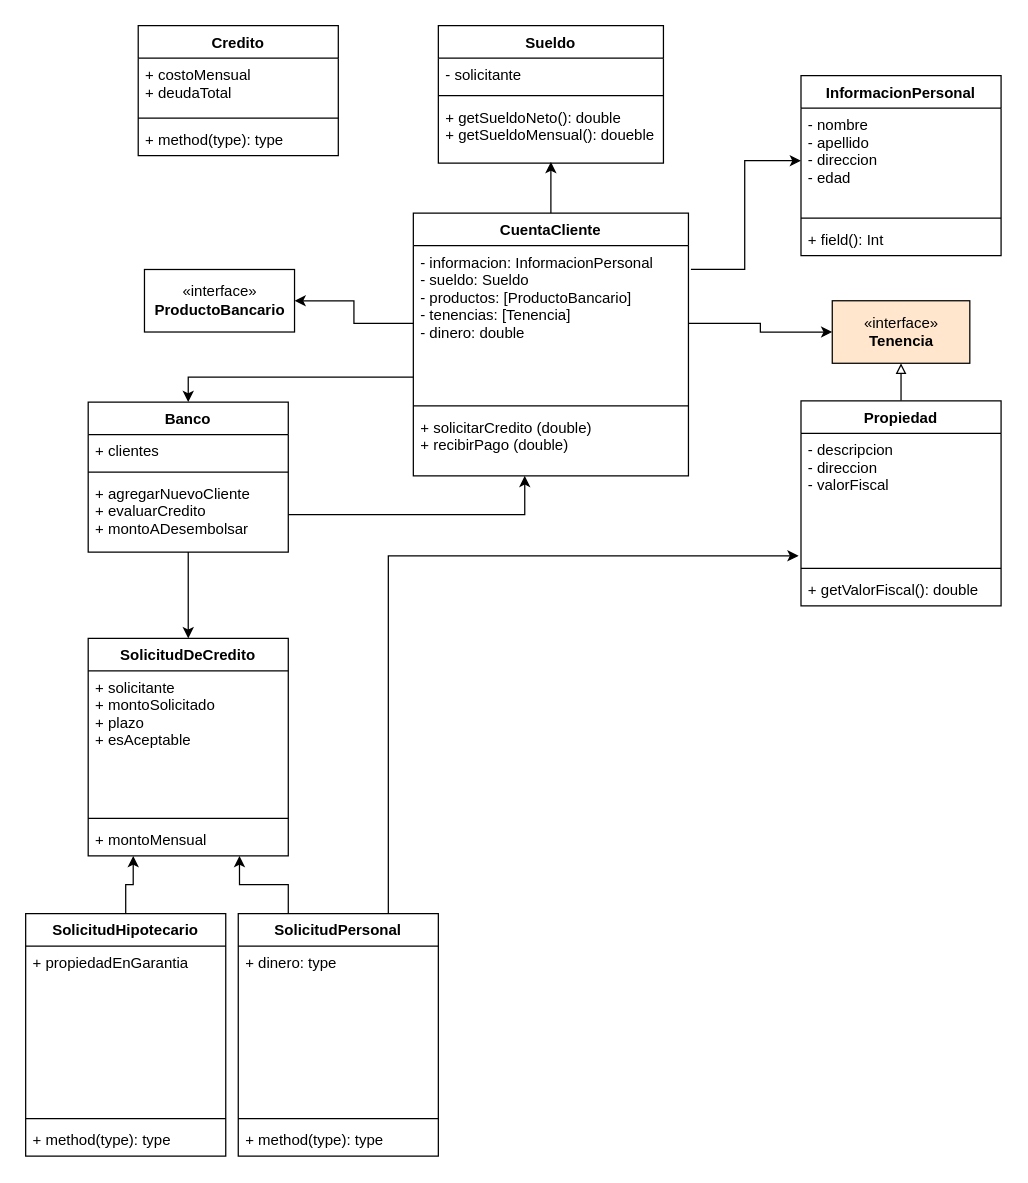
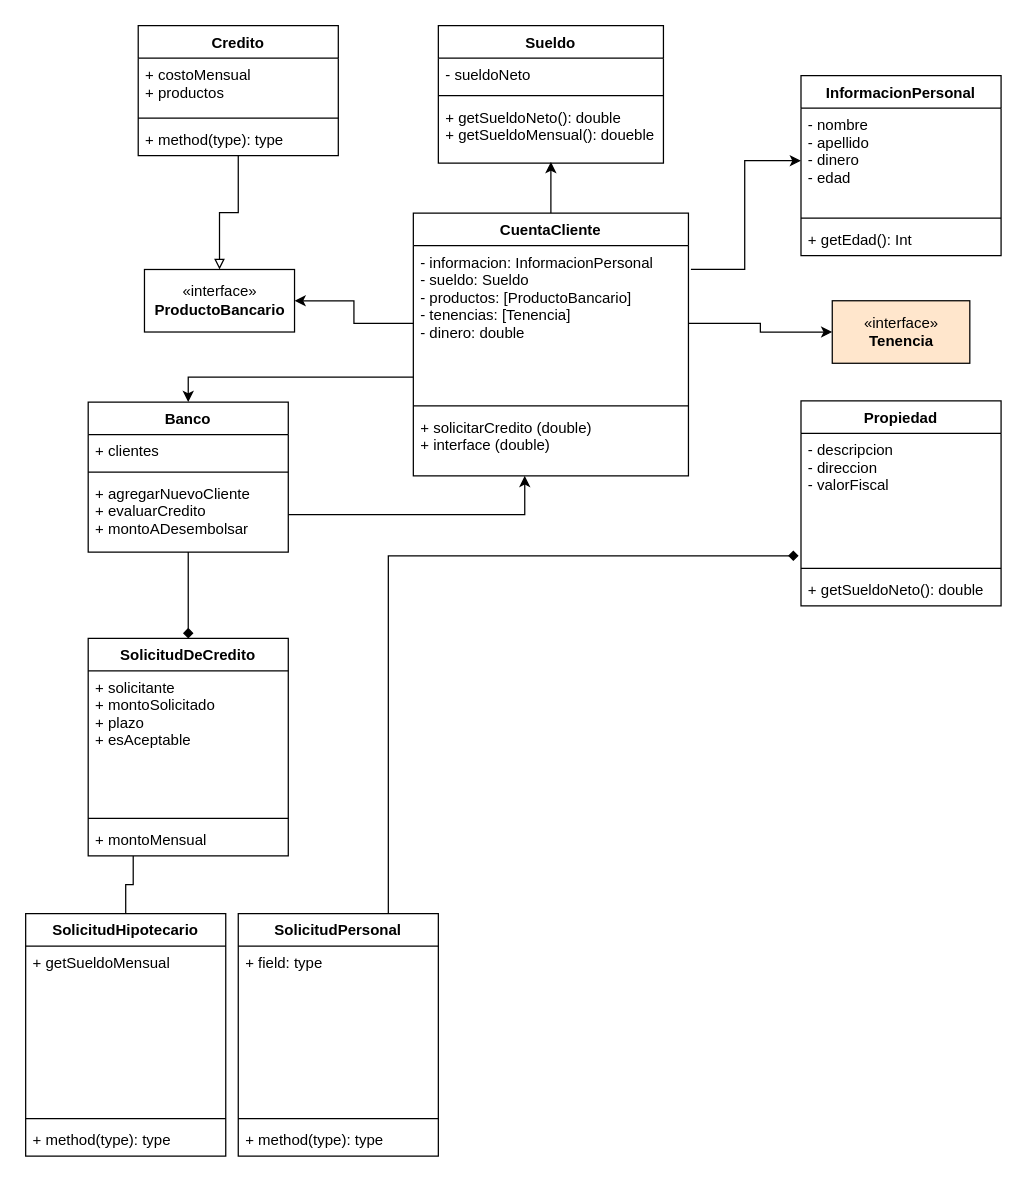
(200, 75) -> (200, 75)
(492, 75) -> (492, 75)
(839, 125) -> (839, 125)
none -> (233, 213)
(857, 240) -> (869, 240)
(901, 376) -> none
(520, 428) -> (520, 428)
(788, 556) -> (788, 556)
(903, 590) -> (903, 590)
(188, 628) -> (188, 627)
(133, 866) -> (133, 863)
(268, 884) -> none
(115, 963) -> (102, 963)
(296, 963) -> (290, 963)
